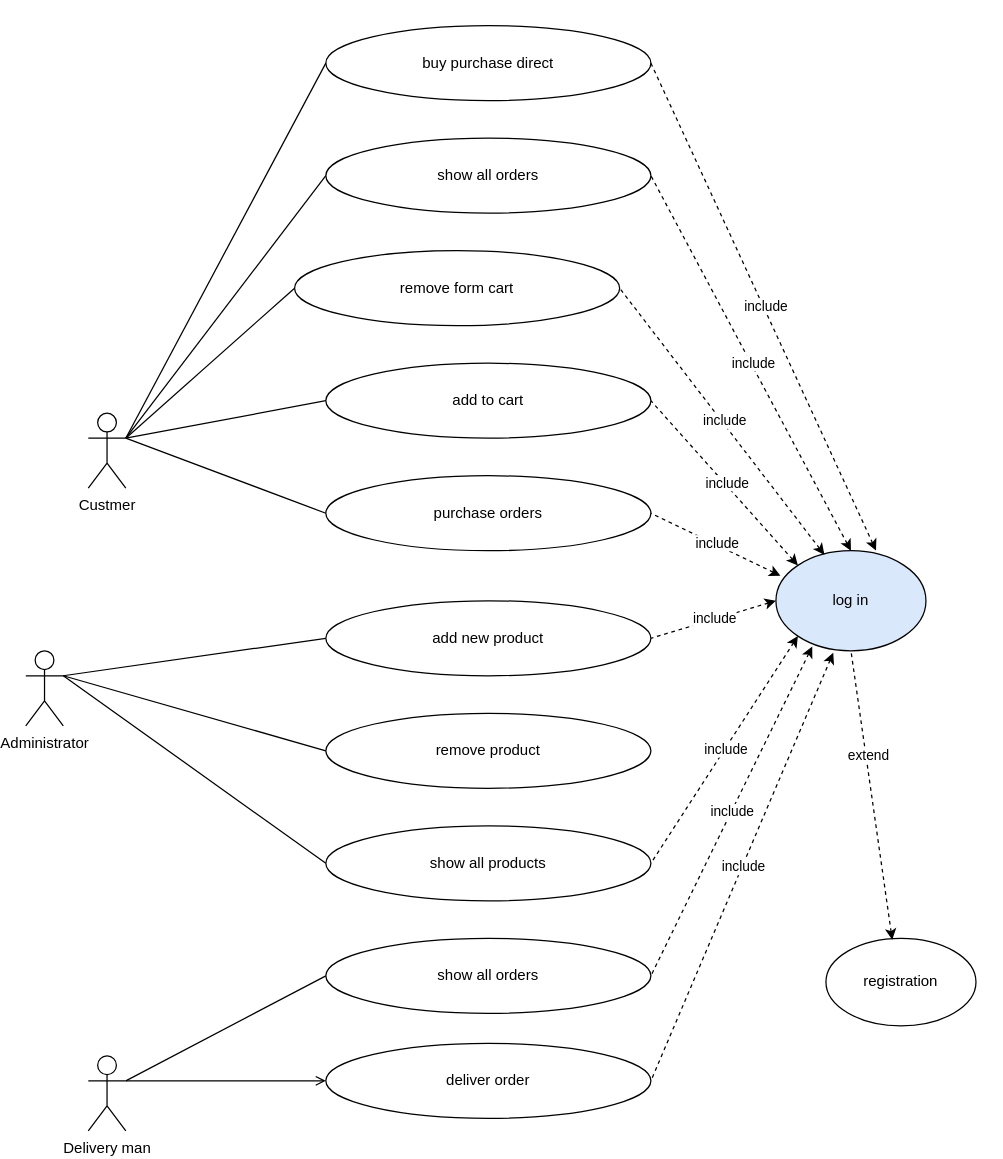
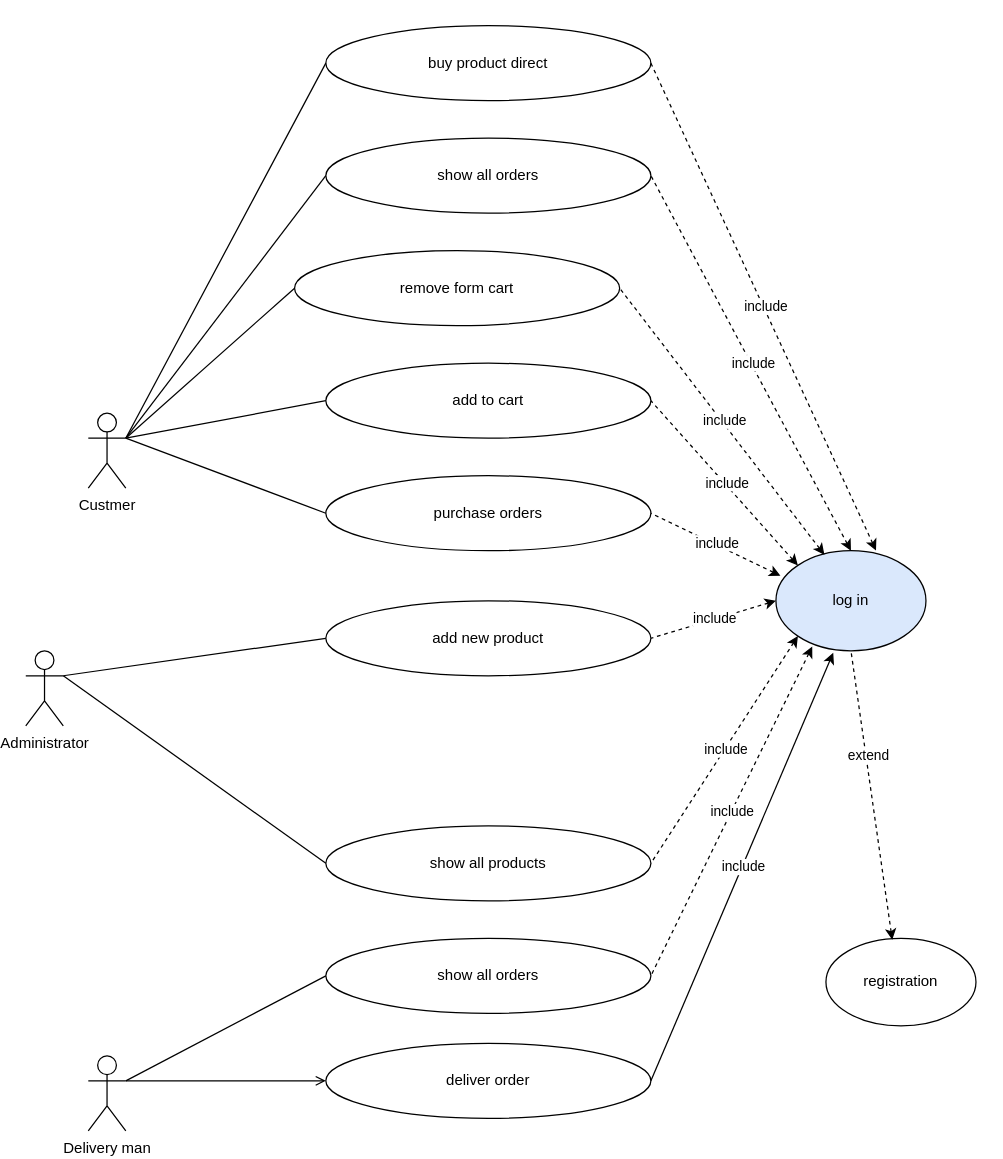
(488, 63) -> (488, 63)
(197, 714) -> none
(488, 751) -> none
(695, 978) -> (695, 978)
